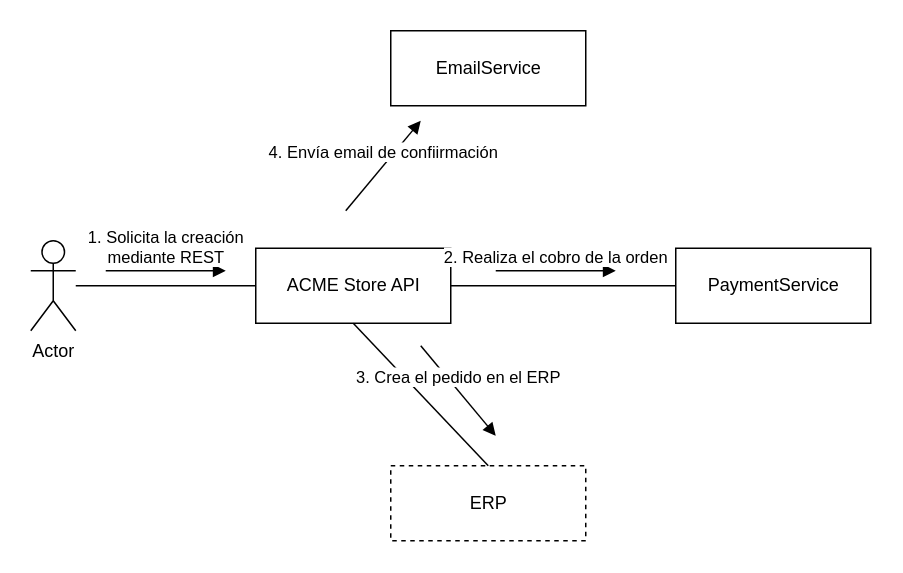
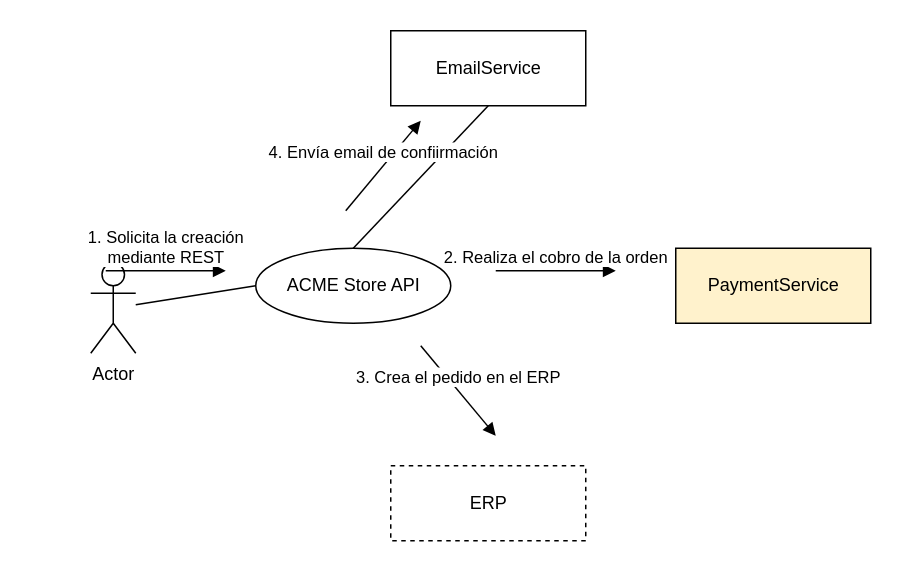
none -> (395, 204)
(53, 286) -> (113, 308)
(353, 286) -> (353, 286)
(563, 286) -> none
(773, 286) -> (773, 286)
(450, 425) -> none
